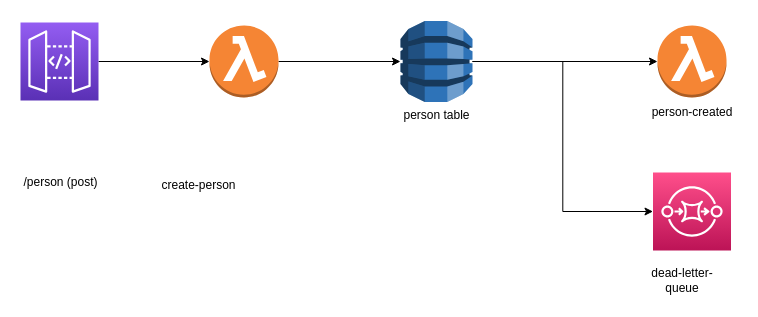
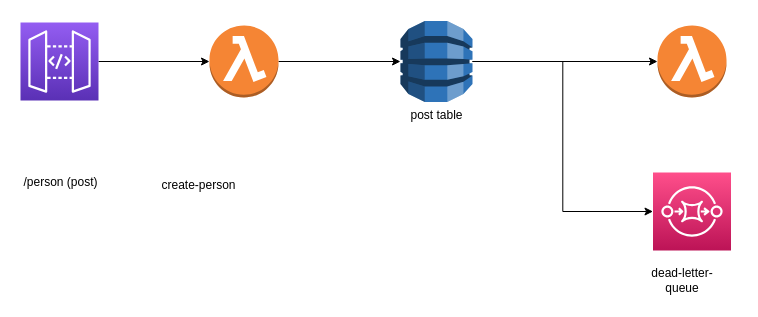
(692, 113) -> none
(437, 116) -> (437, 116)
